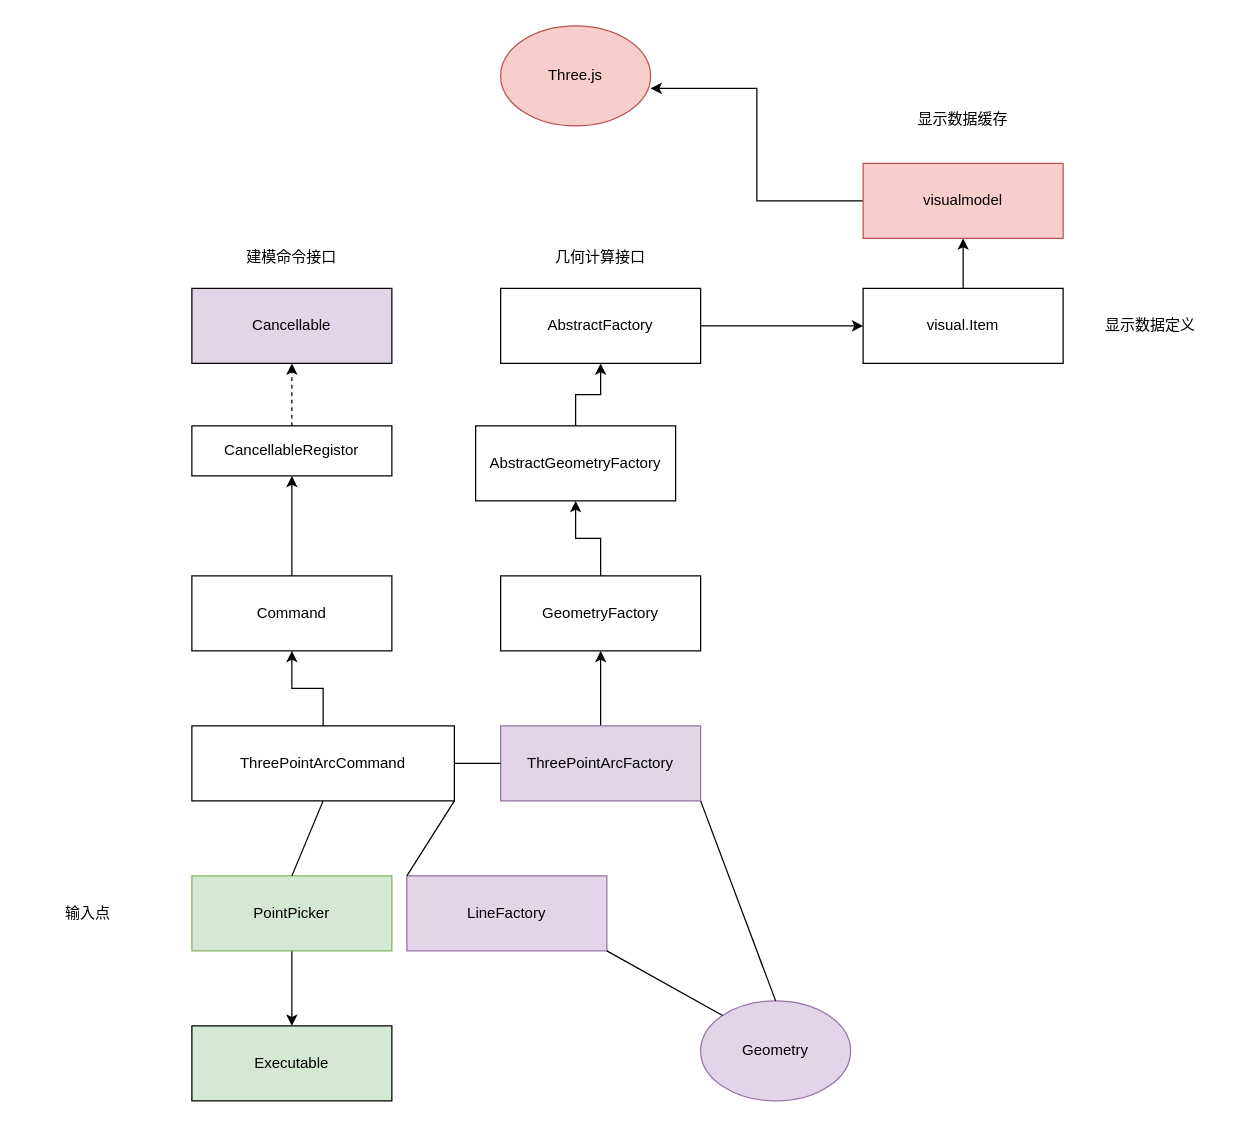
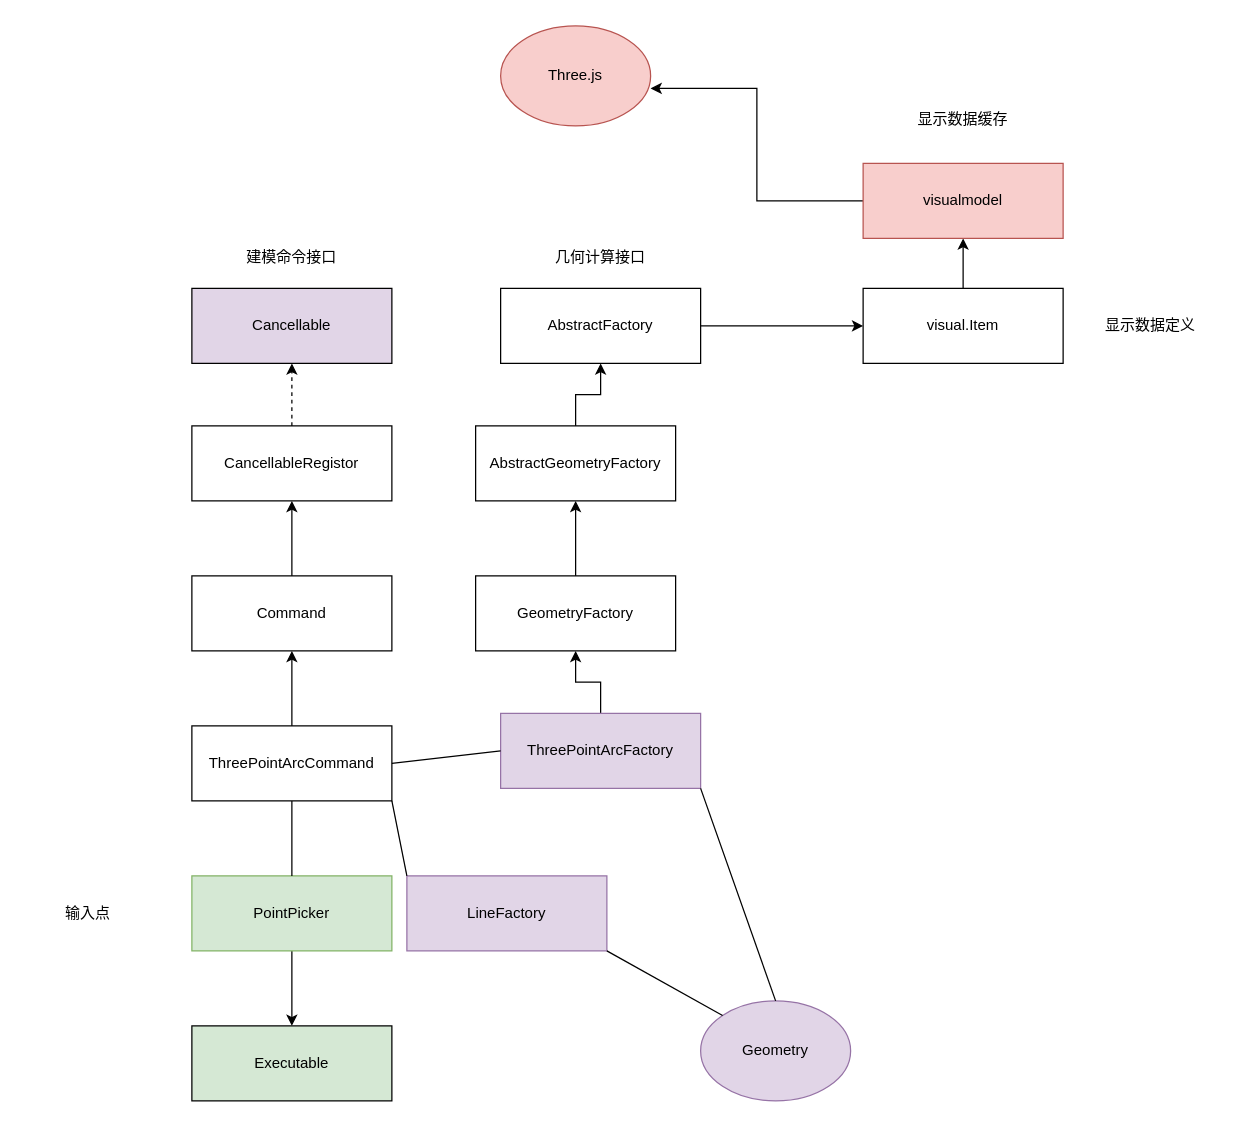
(292, 451) -> (292, 463)
(601, 613) -> (576, 613)
(323, 763) -> (292, 763)
(601, 763) -> (601, 751)
